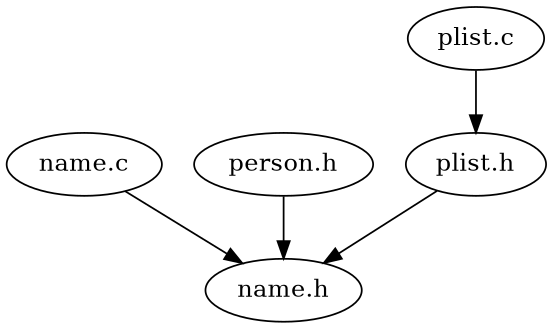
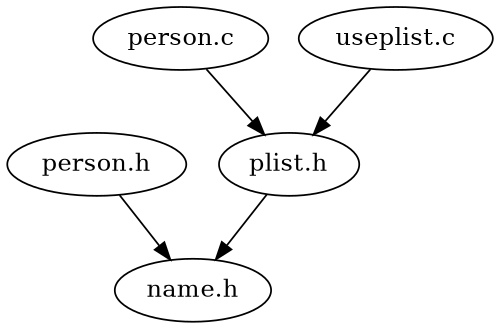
none -> (396, 38)
(476, 38) -> (181, 38)
(84, 164) -> none
